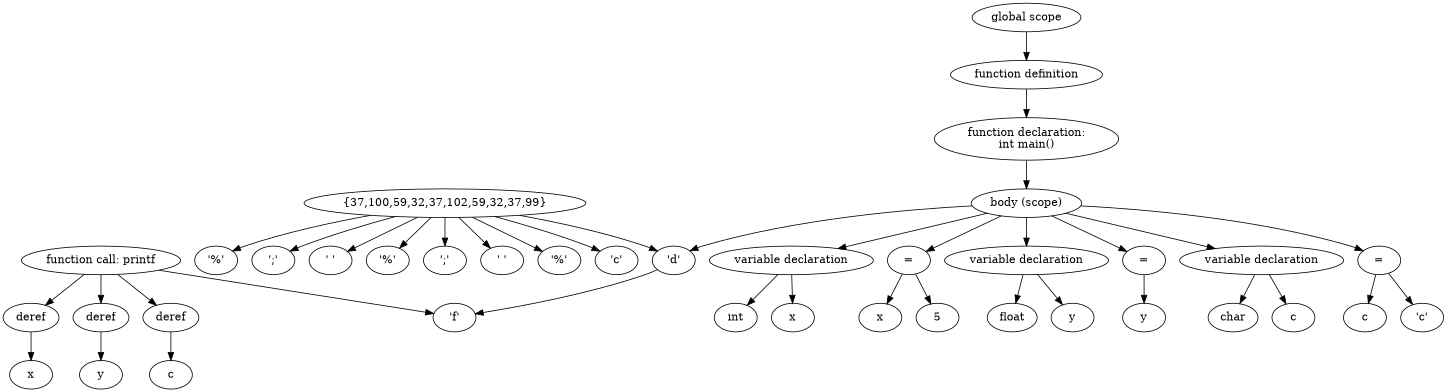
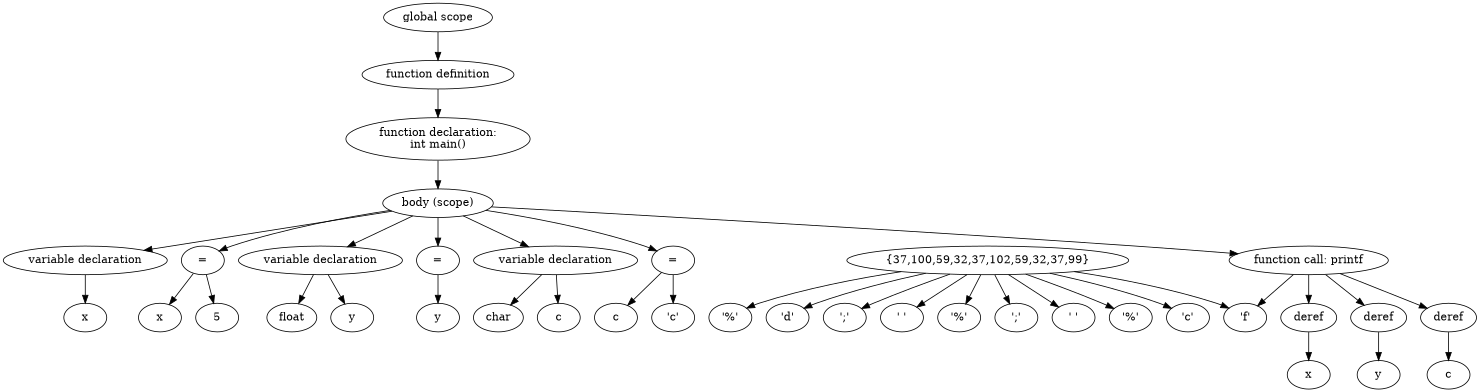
(834, 219) -> (861, 228)
(571, 295) -> (1148, 285)
(736, 318) -> none
